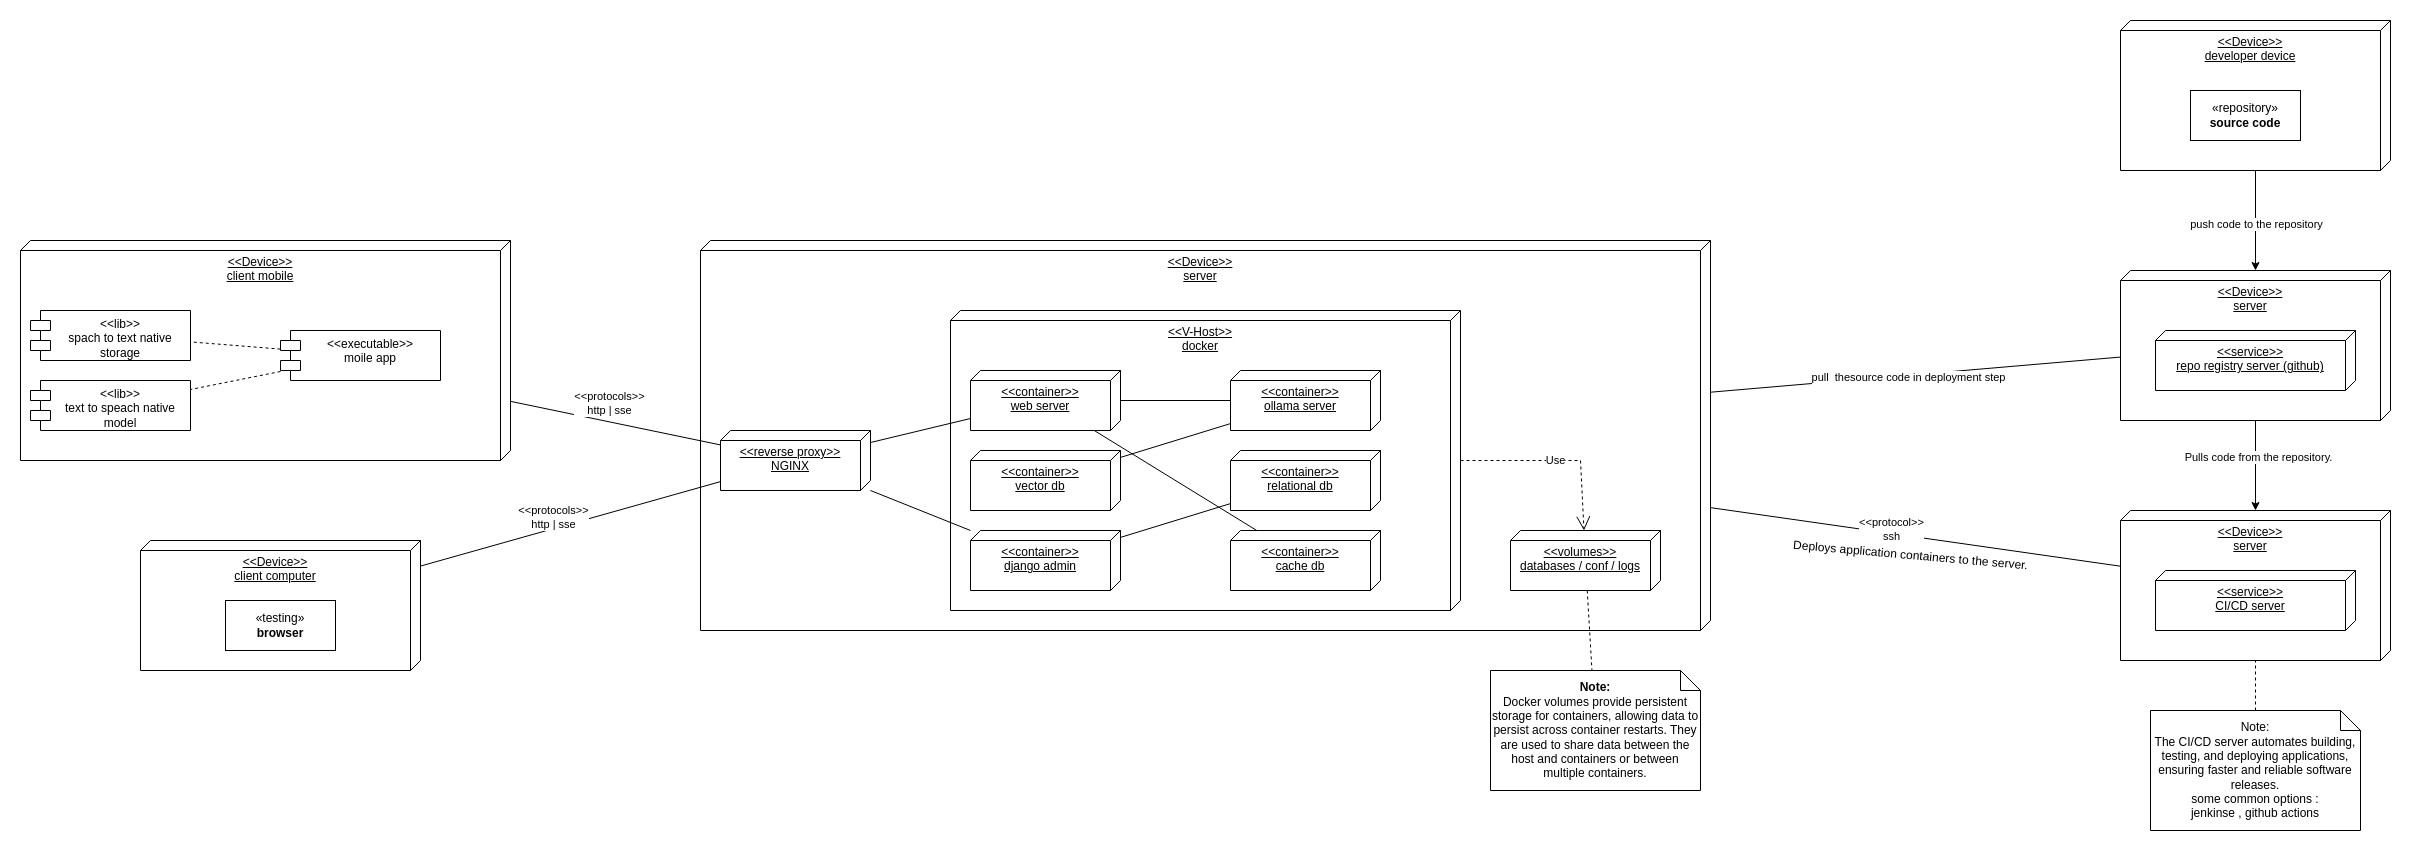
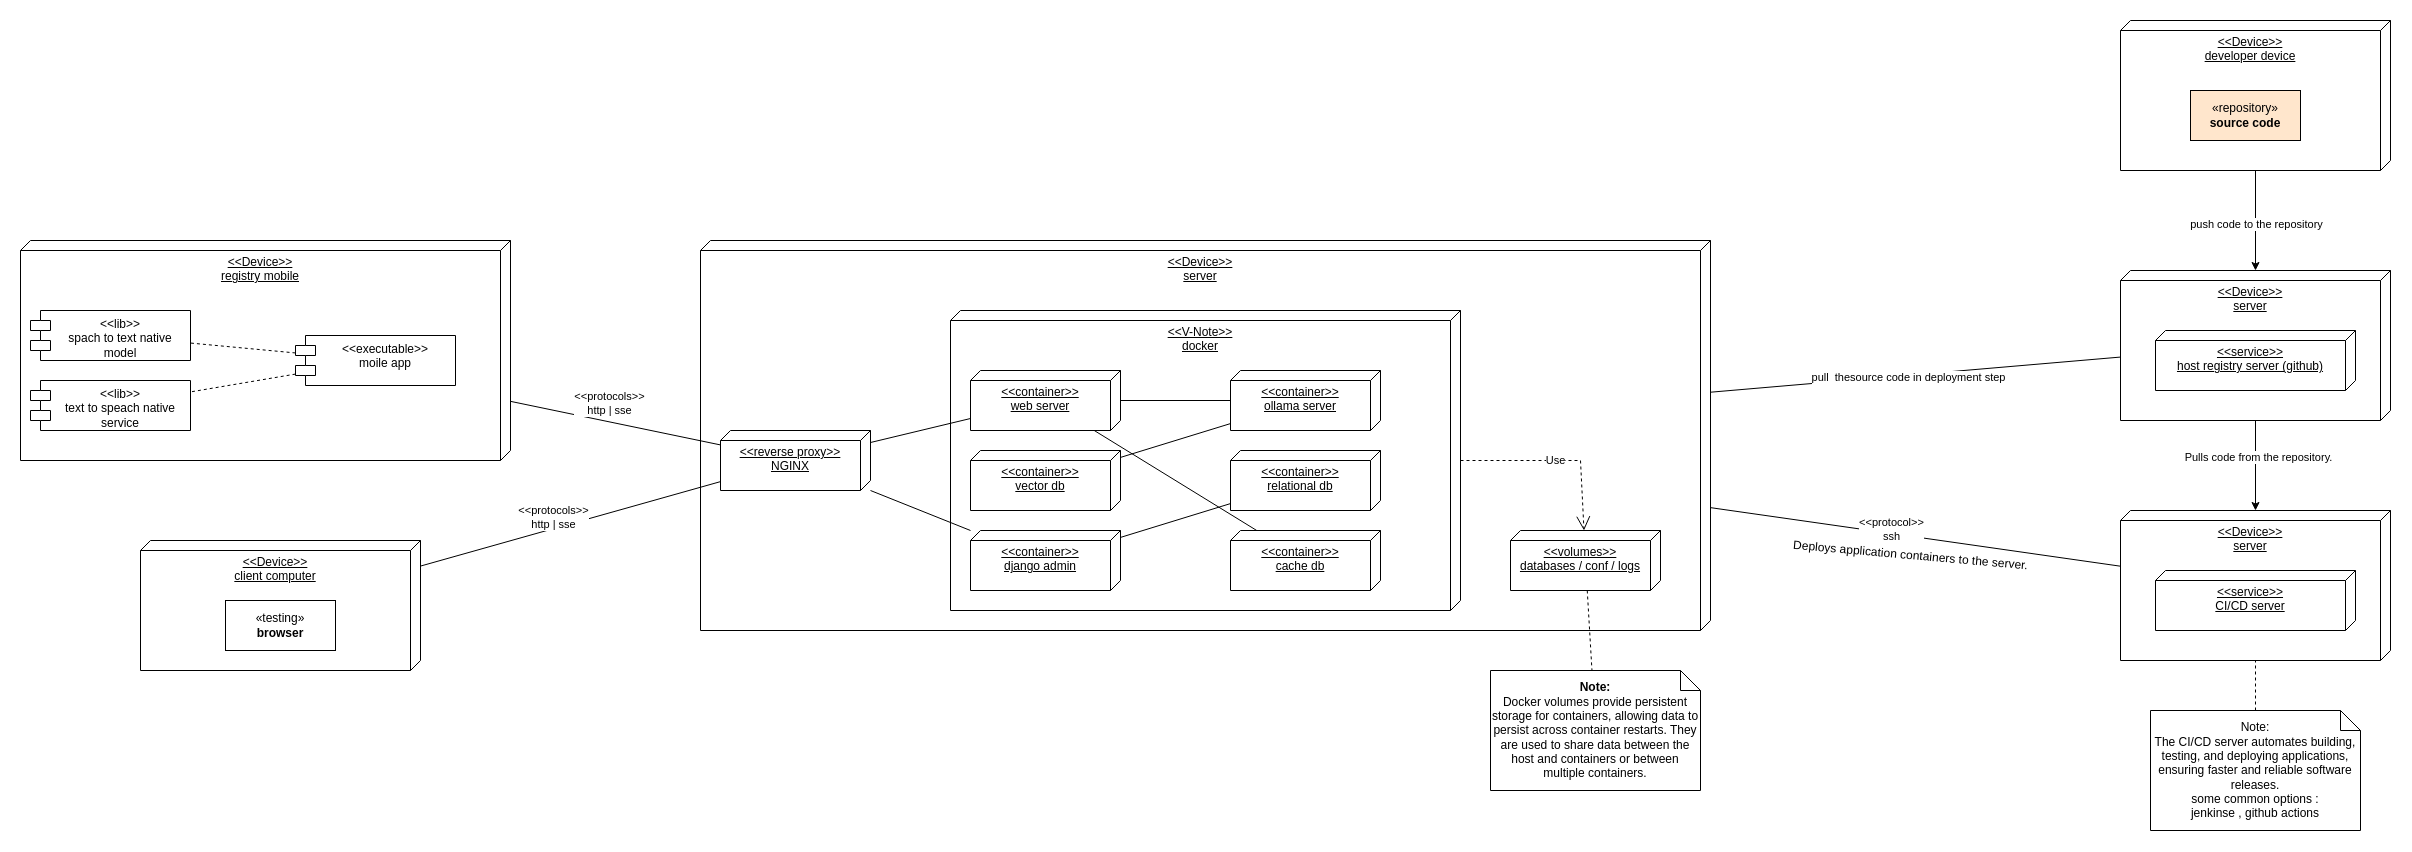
(2246, 116) -> (2246, 116)
(261, 270) -> (261, 270)
(121, 339) -> (121, 339)
(1201, 340) -> (1201, 340)
(361, 356) -> (376, 361)
(2251, 360) -> (2251, 360)
(121, 409) -> (121, 409)
